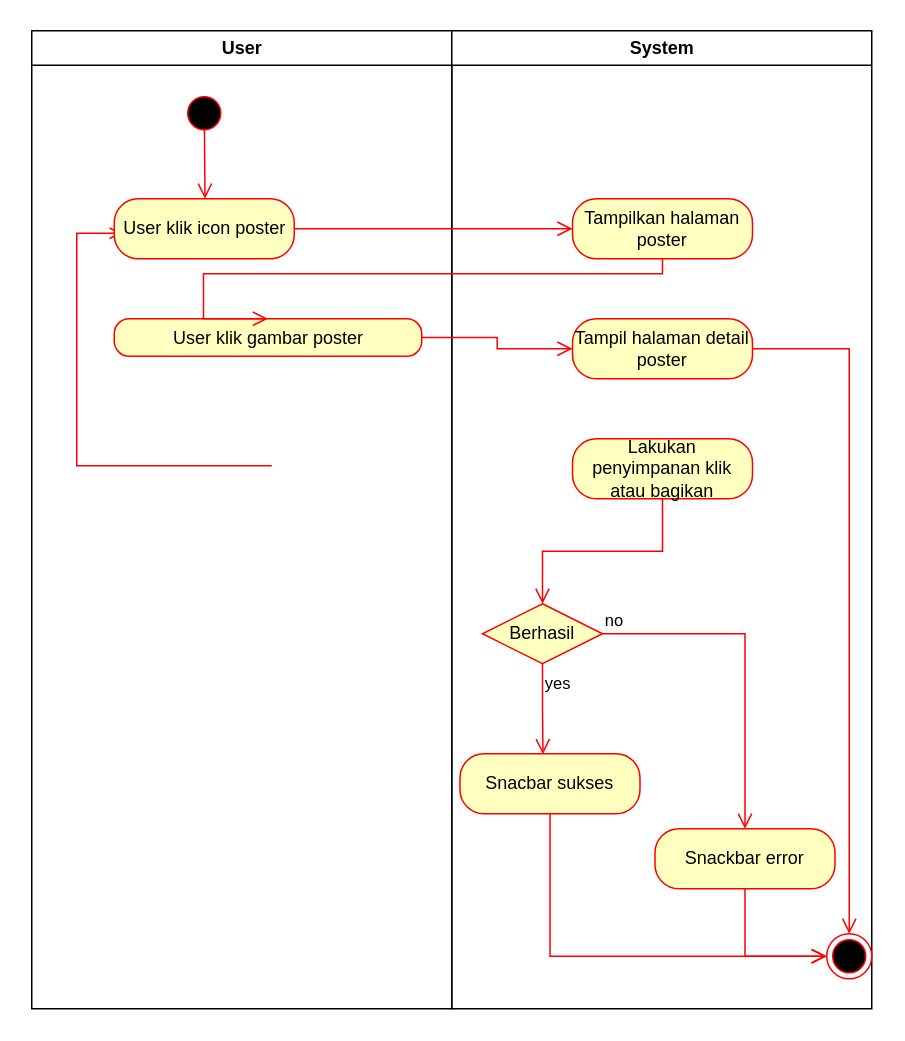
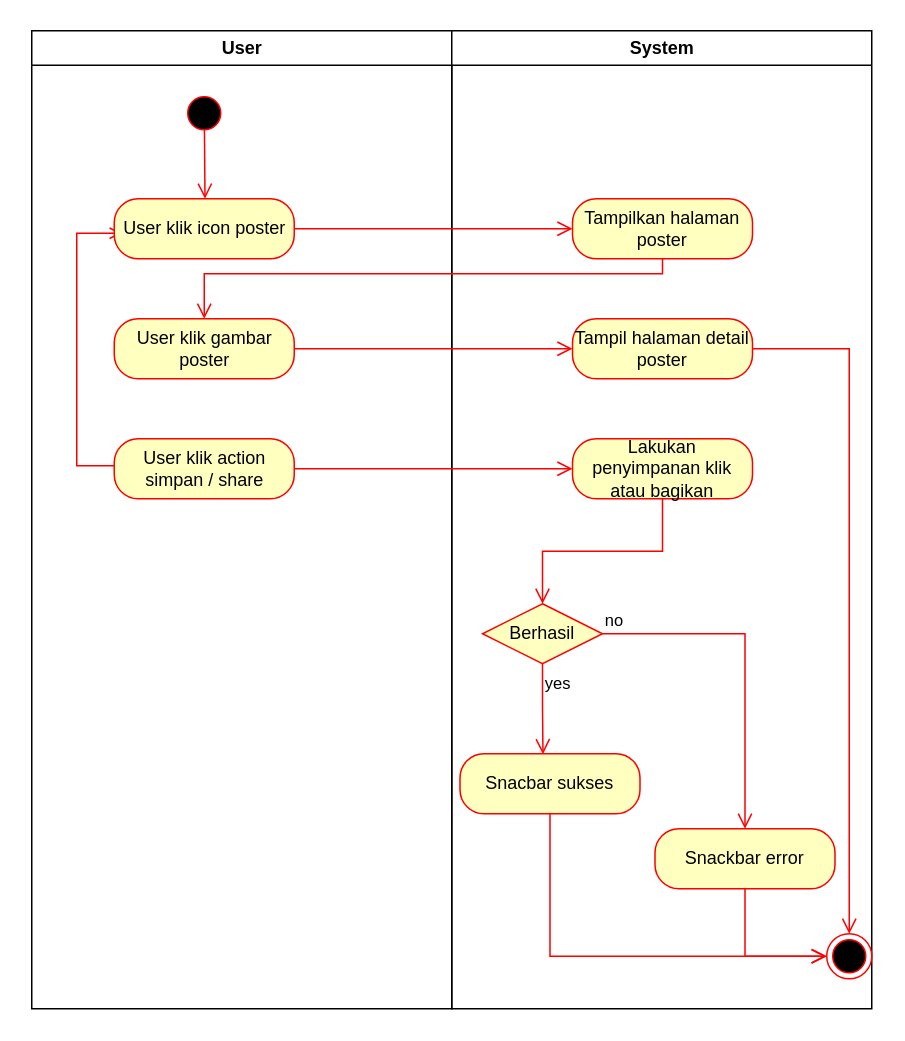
(268, 338) -> (204, 349)
none -> (204, 469)
none -> (431, 469)
